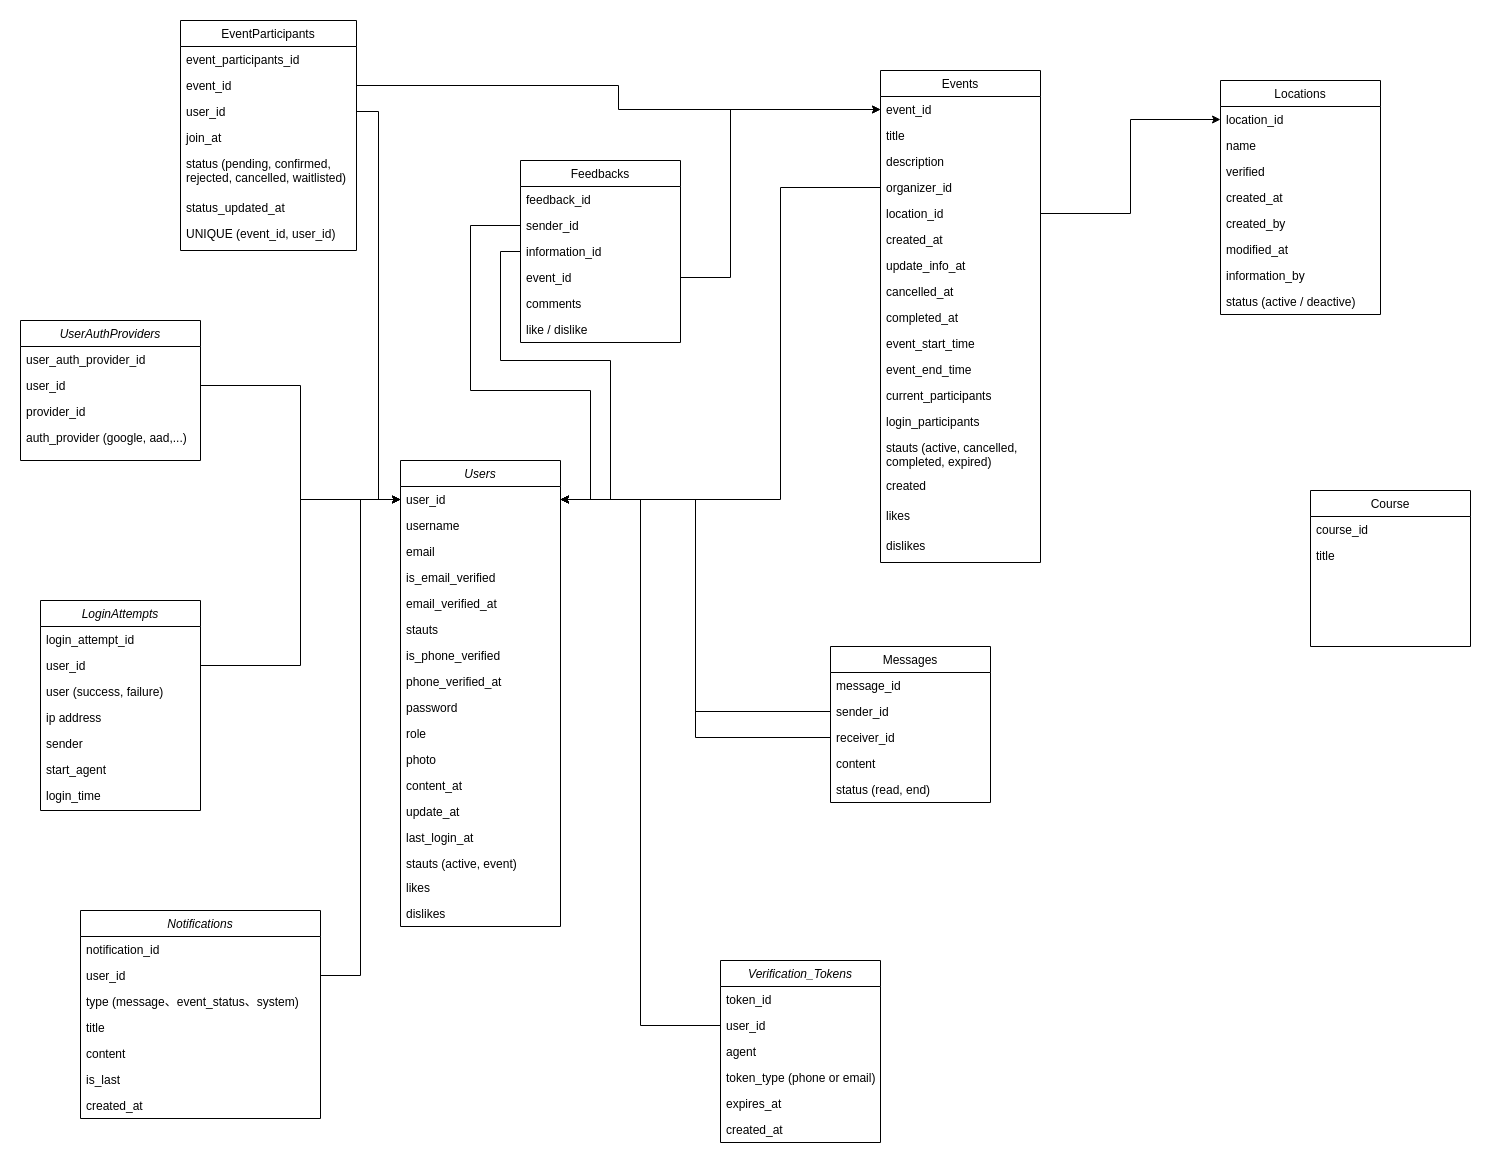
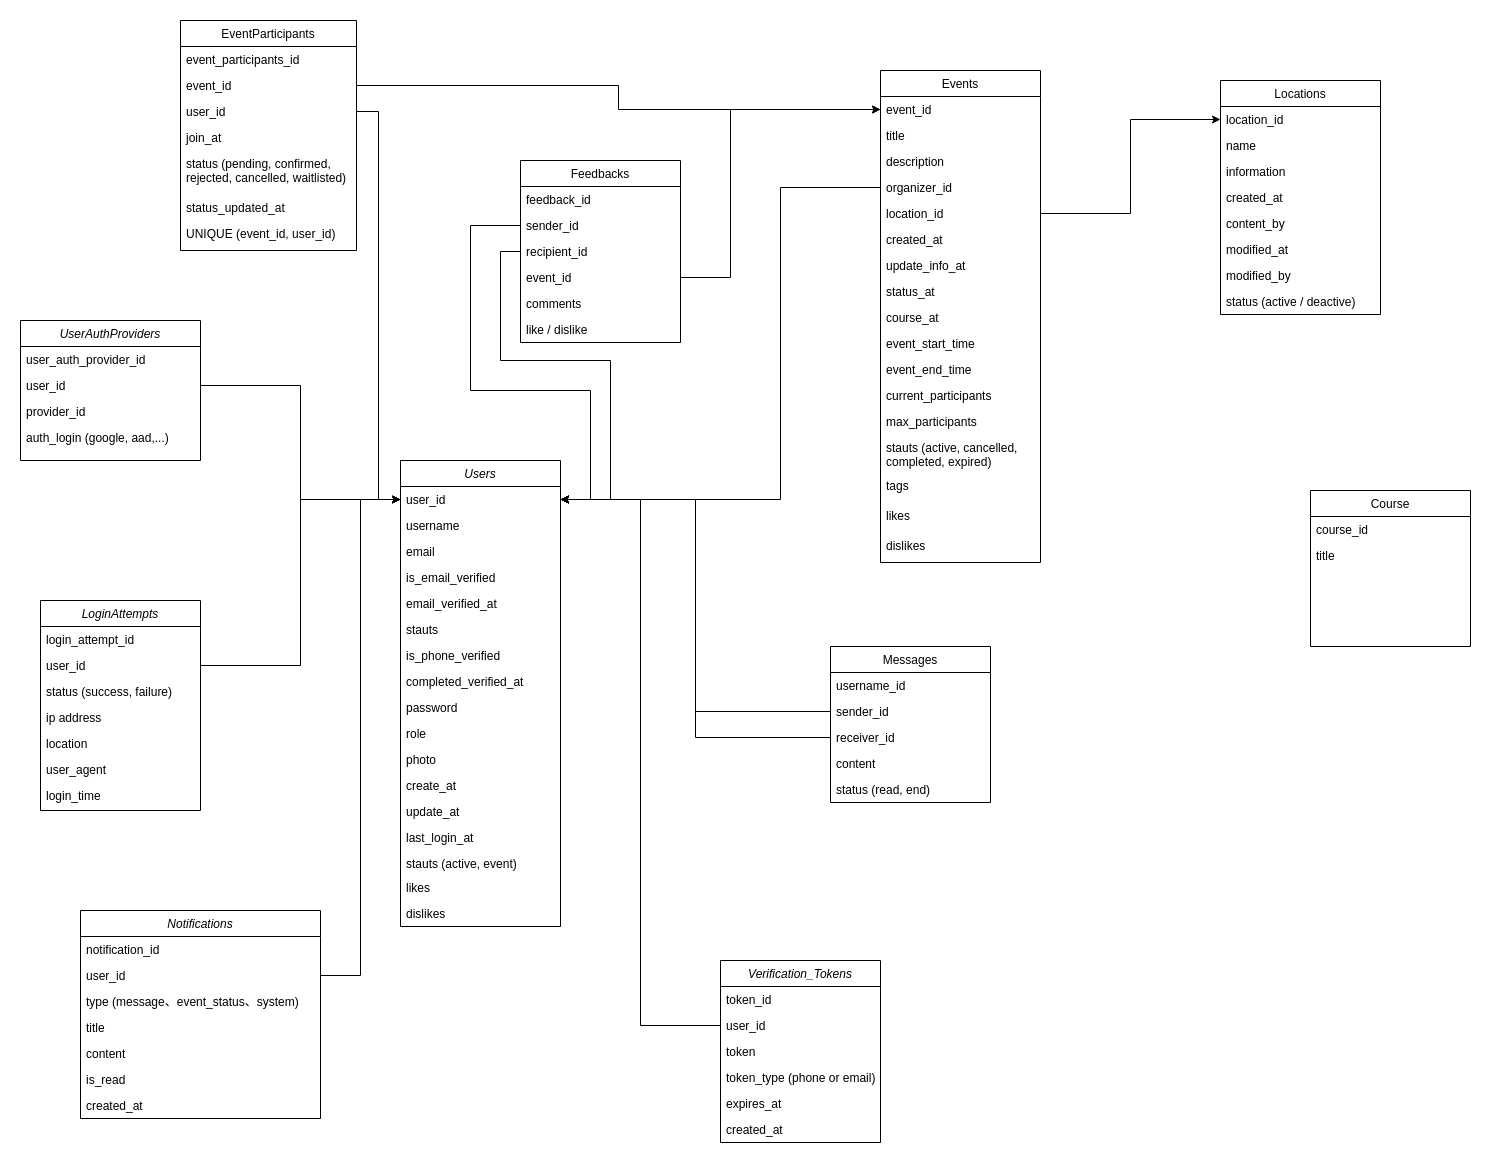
(1250, 172) -> (1260, 172)
(1260, 224) -> (1260, 224)
(568, 252) -> (562, 252)
(1270, 276) -> (1260, 276)
(923, 292) -> (916, 292)
(925, 318) -> (916, 318)
(940, 422) -> (937, 422)
(116, 438) -> (104, 438)
(910, 486) -> (899, 486)
(460, 682) -> (472, 682)
(868, 686) -> (871, 686)
(115, 692) -> (122, 692)
(66, 744) -> (70, 744)
(83, 770) -> (80, 770)
(440, 786) -> (436, 786)
(743, 1052) -> (743, 1052)
(106, 1080) -> (108, 1080)
